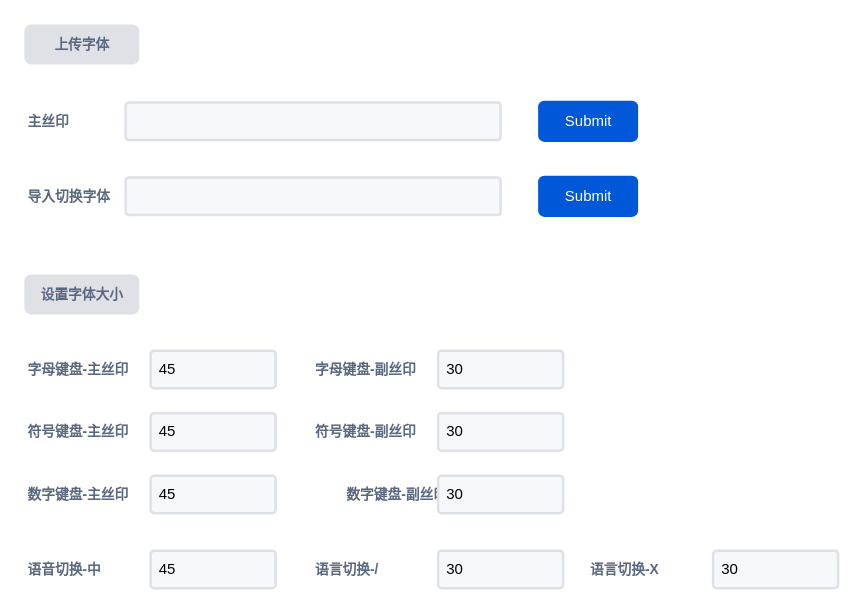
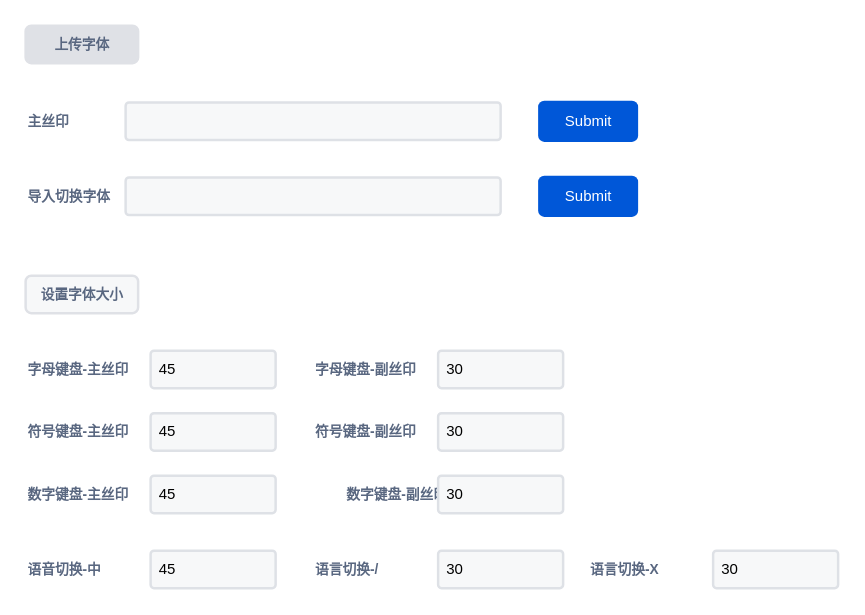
(82, 294) -> (82, 294)
